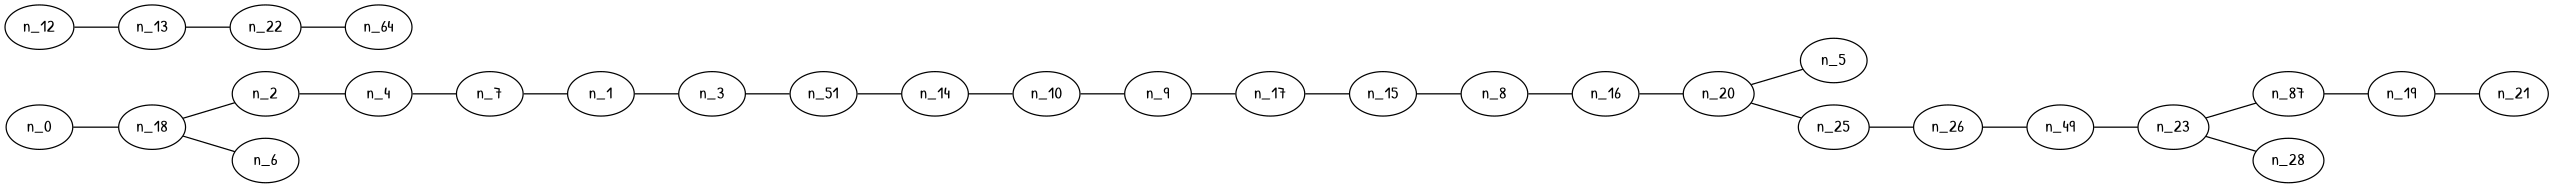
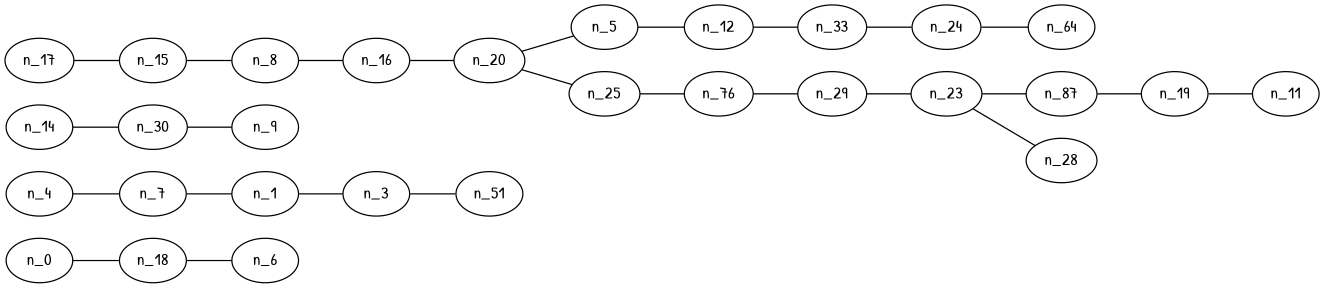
(152, 27) -> (832, 27)
(266, 27) -> (947, 27)
none -> (661, 27)
(266, 94) -> none
(879, 94) -> none
(1047, 94) -> (153, 127)
(1214, 94) -> none
(2514, 94) -> (1286, 94)
(1948, 127) -> (719, 94)
(2060, 127) -> (832, 94)
